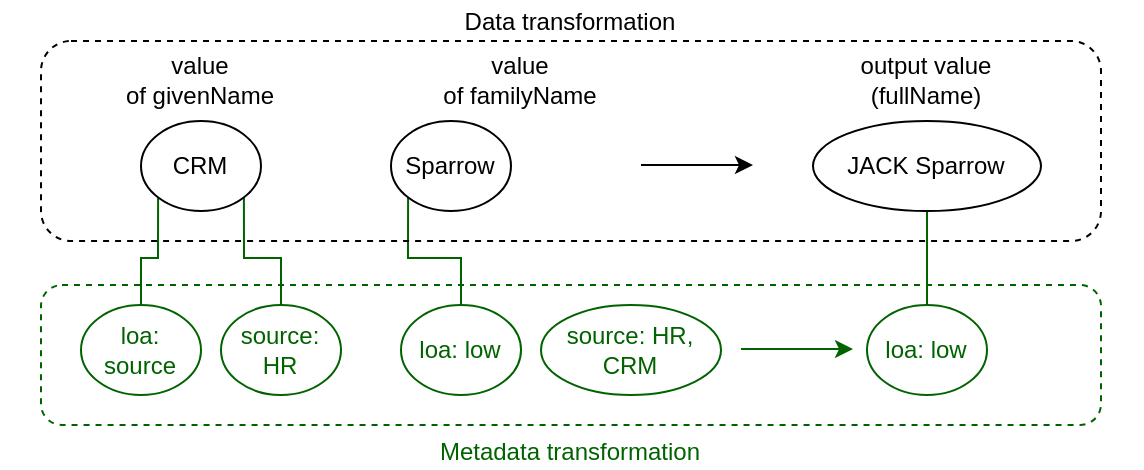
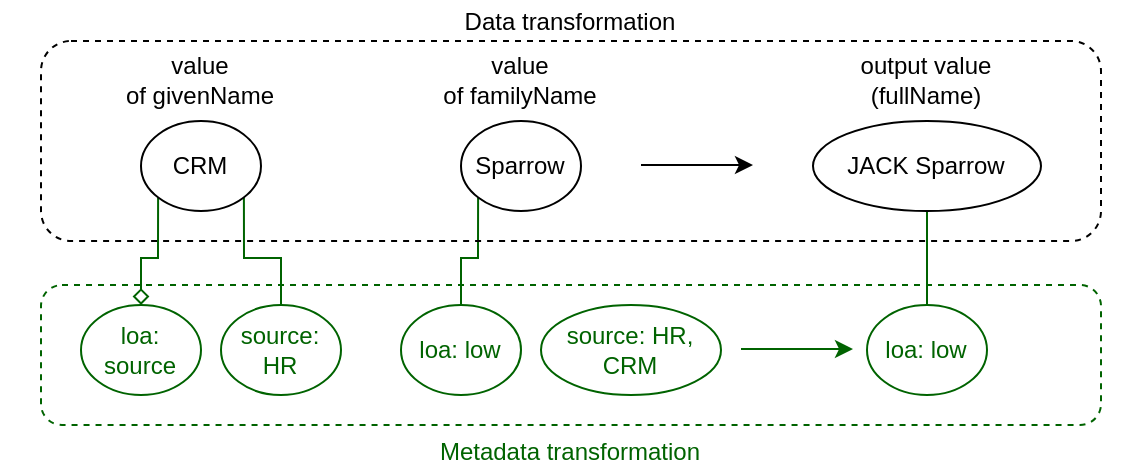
(451, 166) -> (521, 166)
(141, 296) -> (141, 289)
